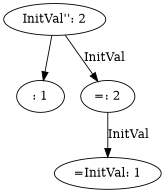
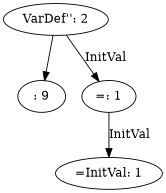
(55, 19) -> (56, 19)
(41, 96) -> (42, 96)
(108, 96) -> (109, 96)
